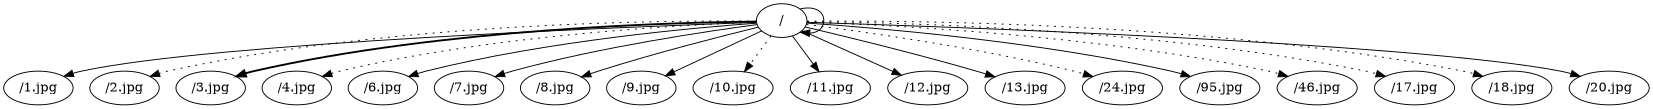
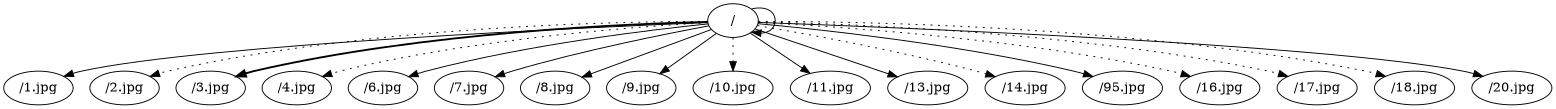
(928, 88) -> none
(1122, 88) -> (1025, 88)
(1317, 88) -> (1220, 88)
